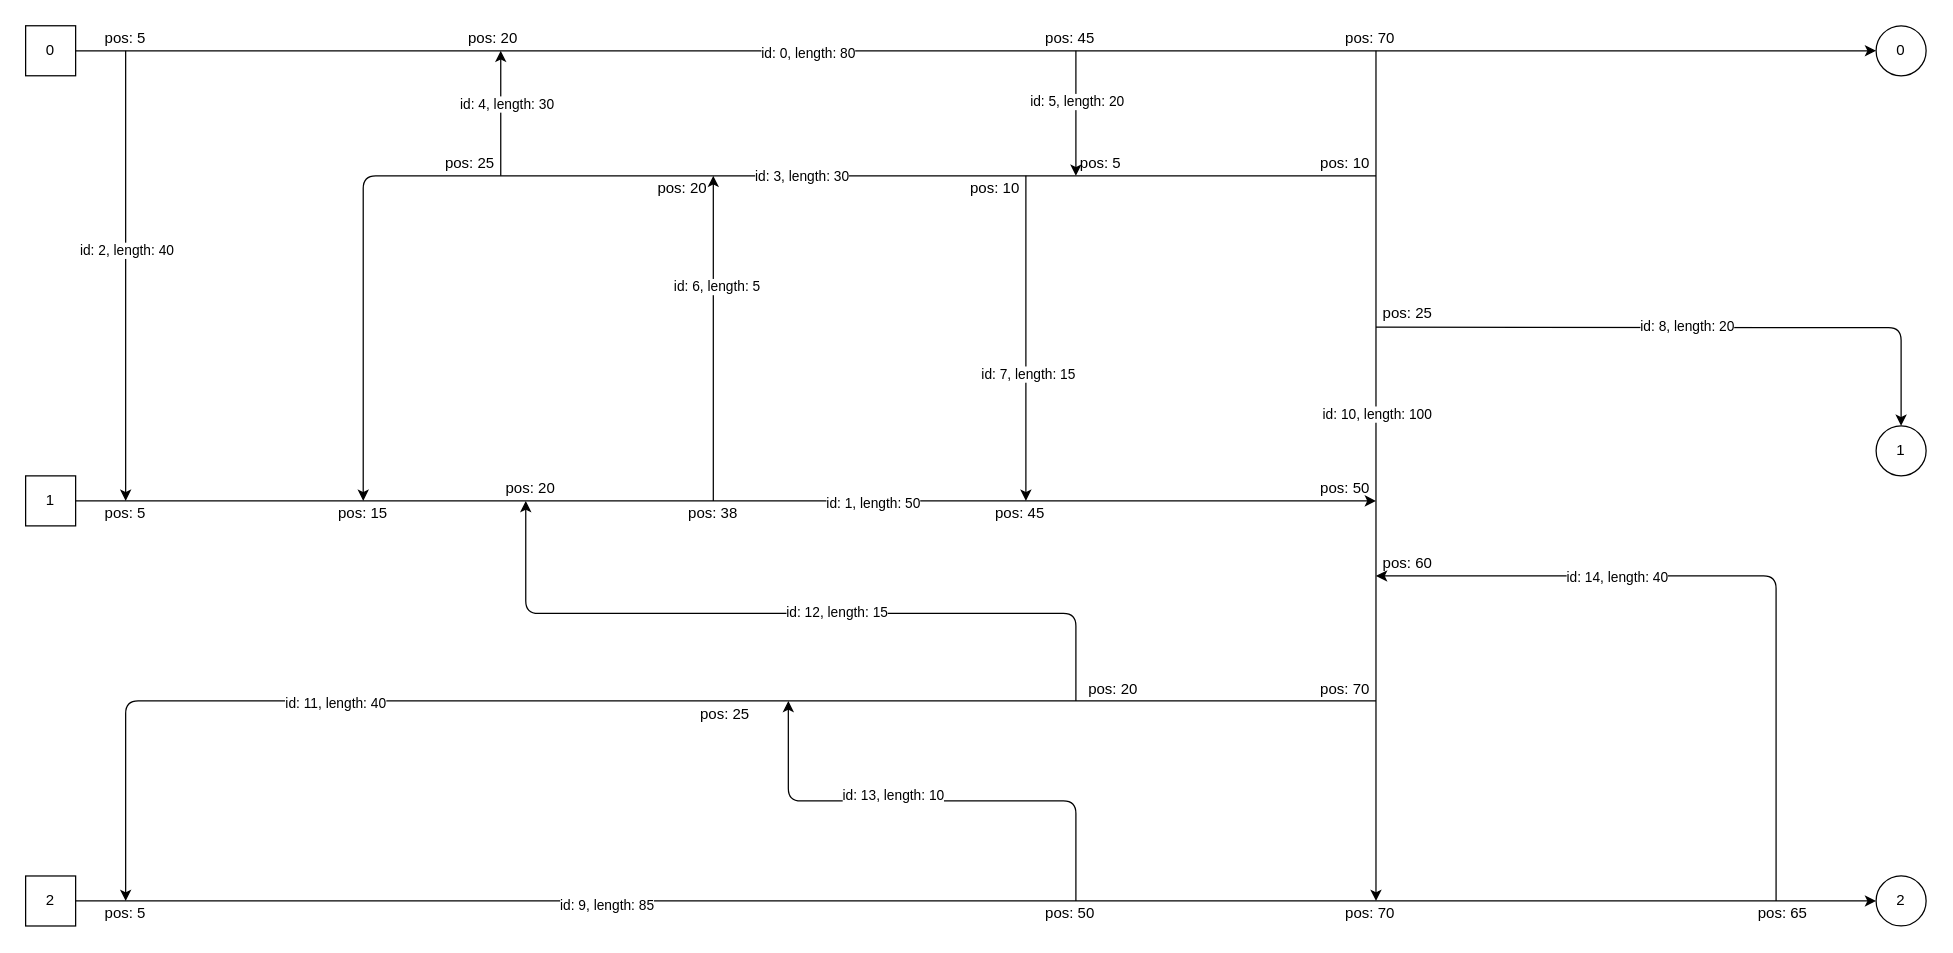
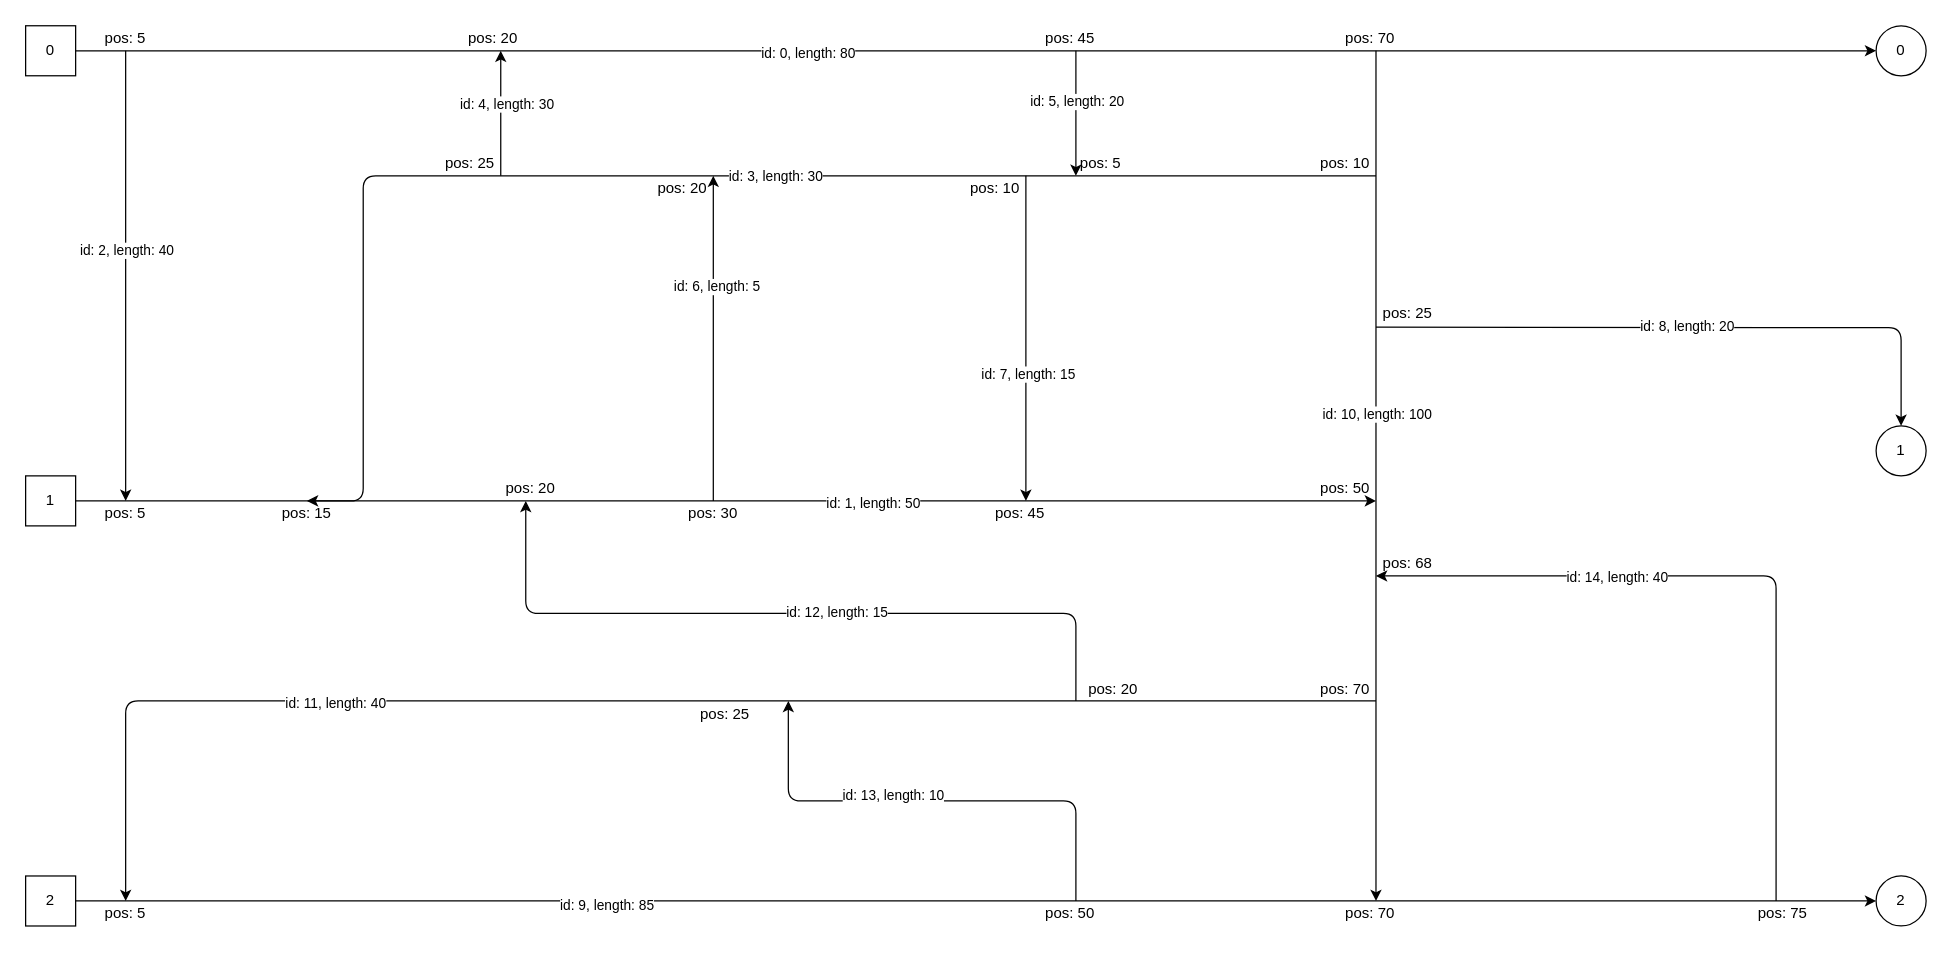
(363, 513) -> (307, 513)
(713, 513) -> (713, 513)
(1408, 563) -> (1408, 563)
(1783, 913) -> (1783, 913)
